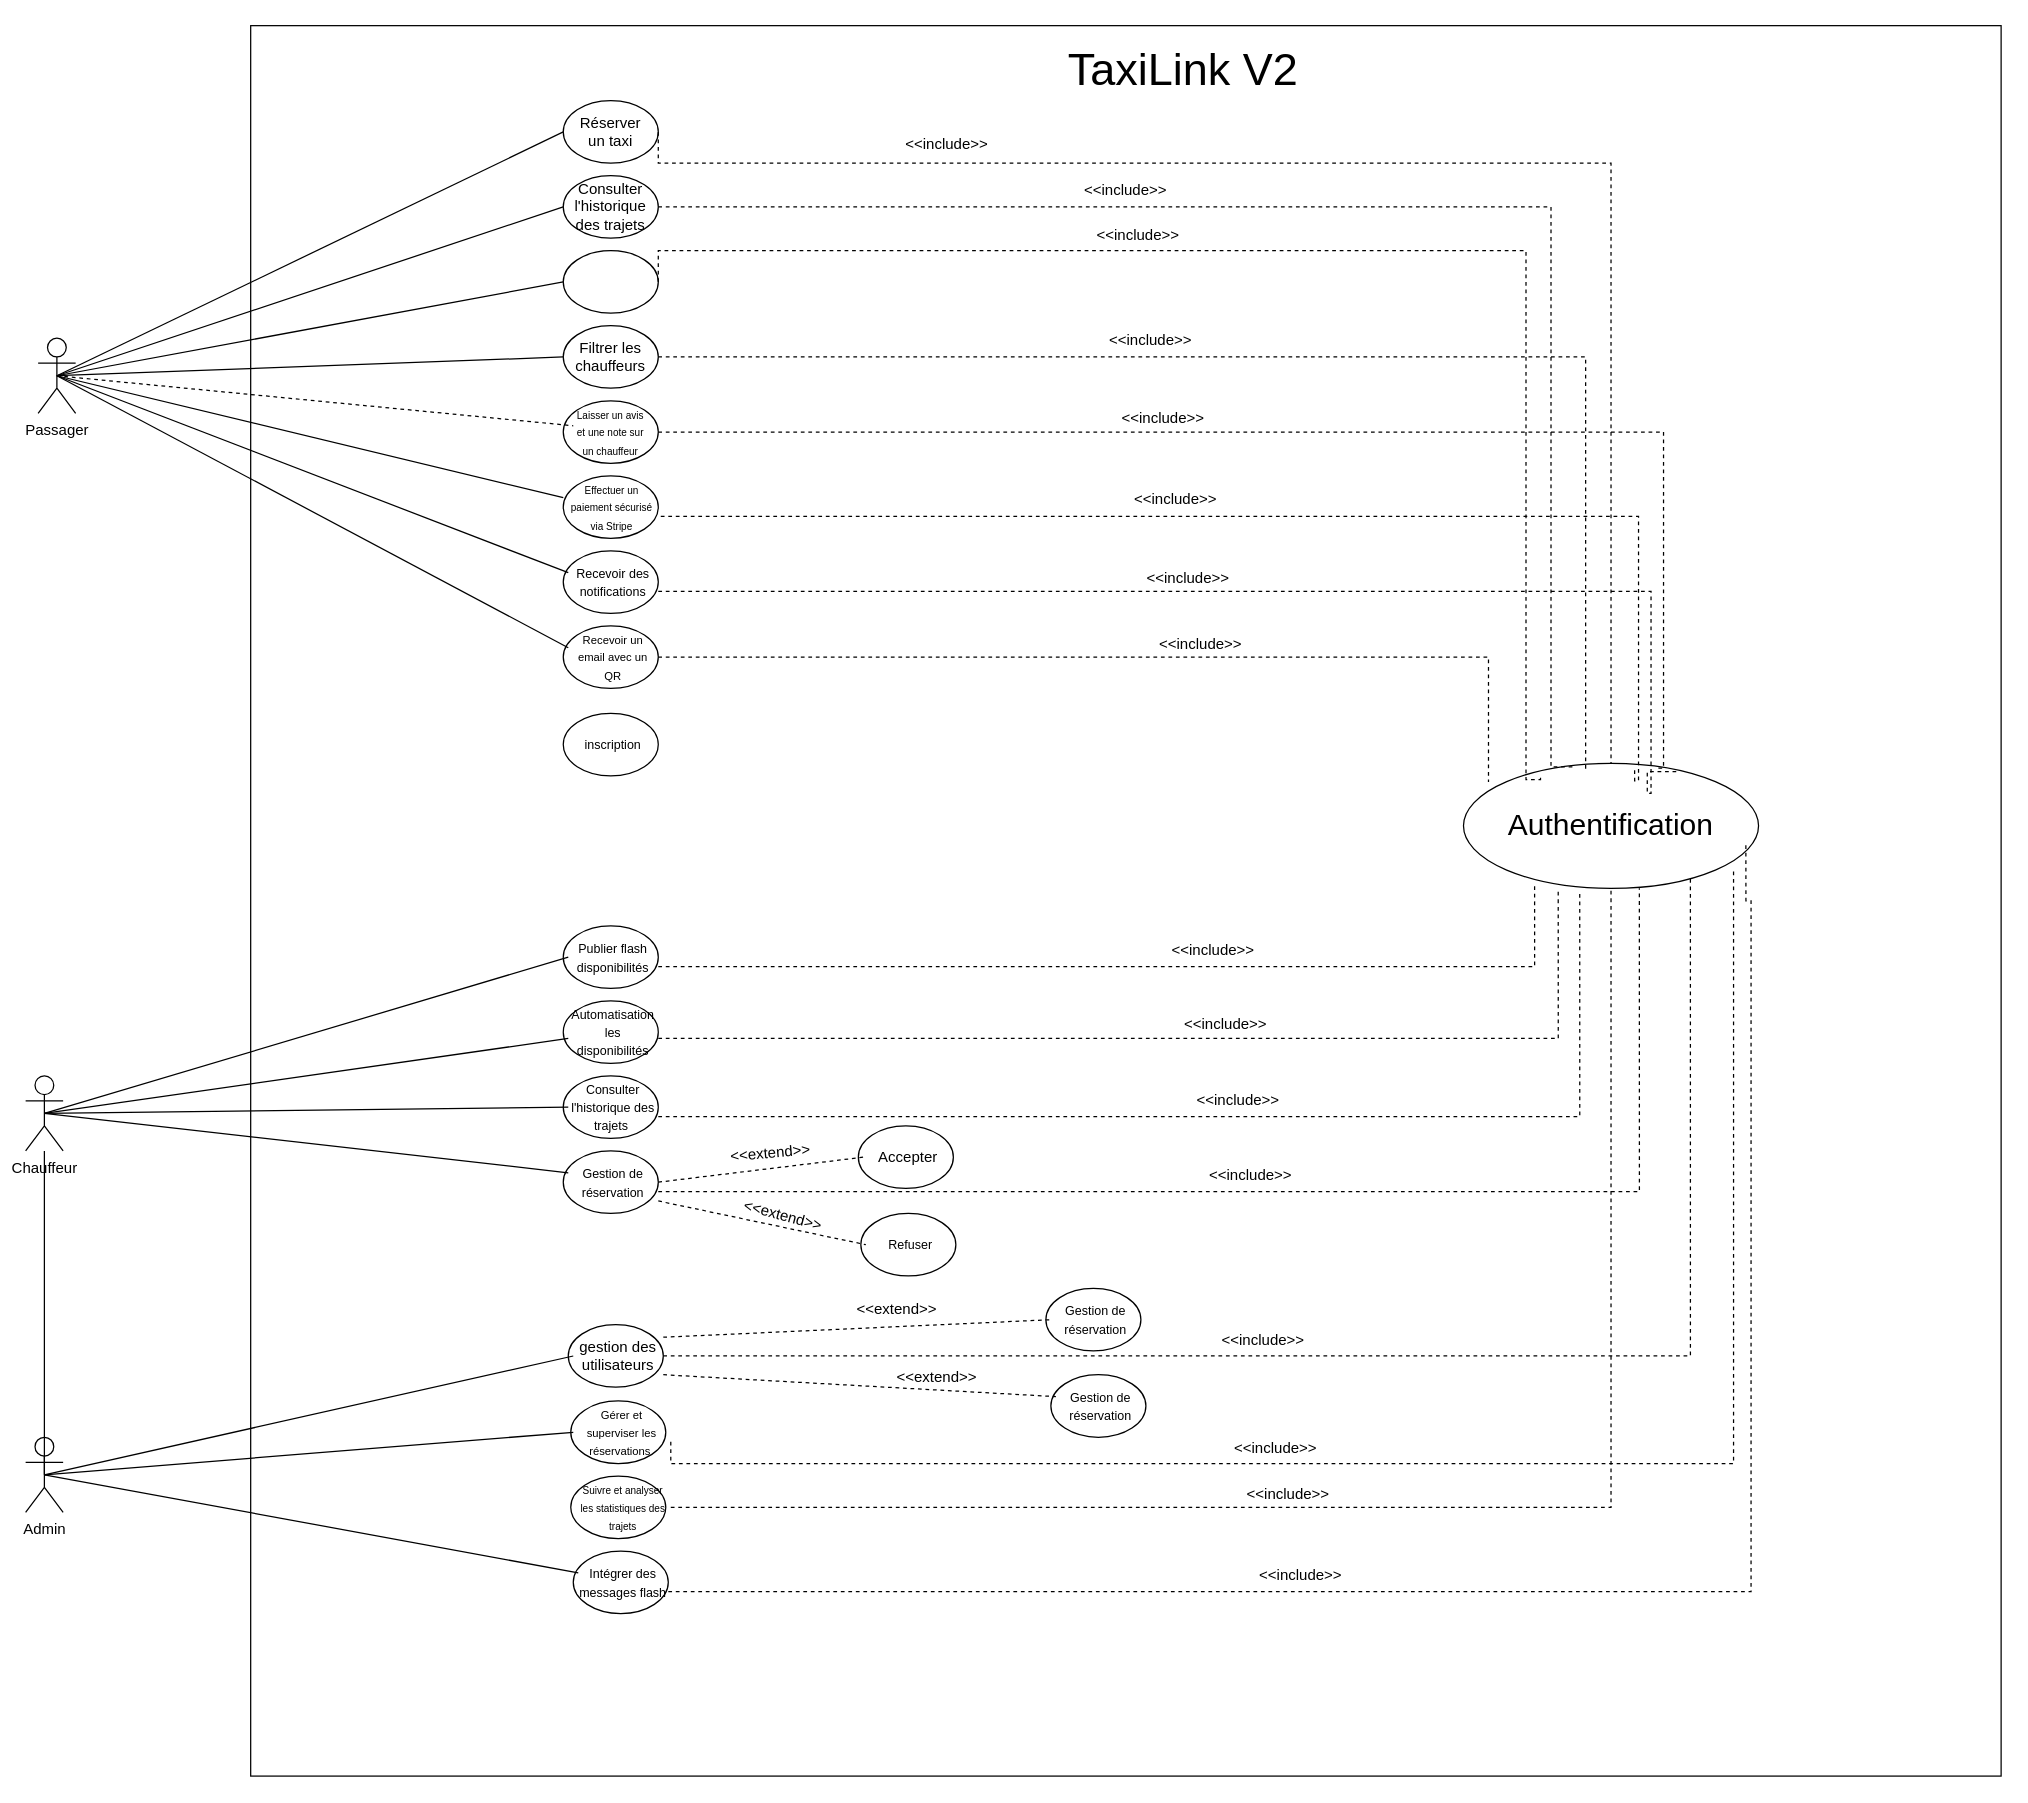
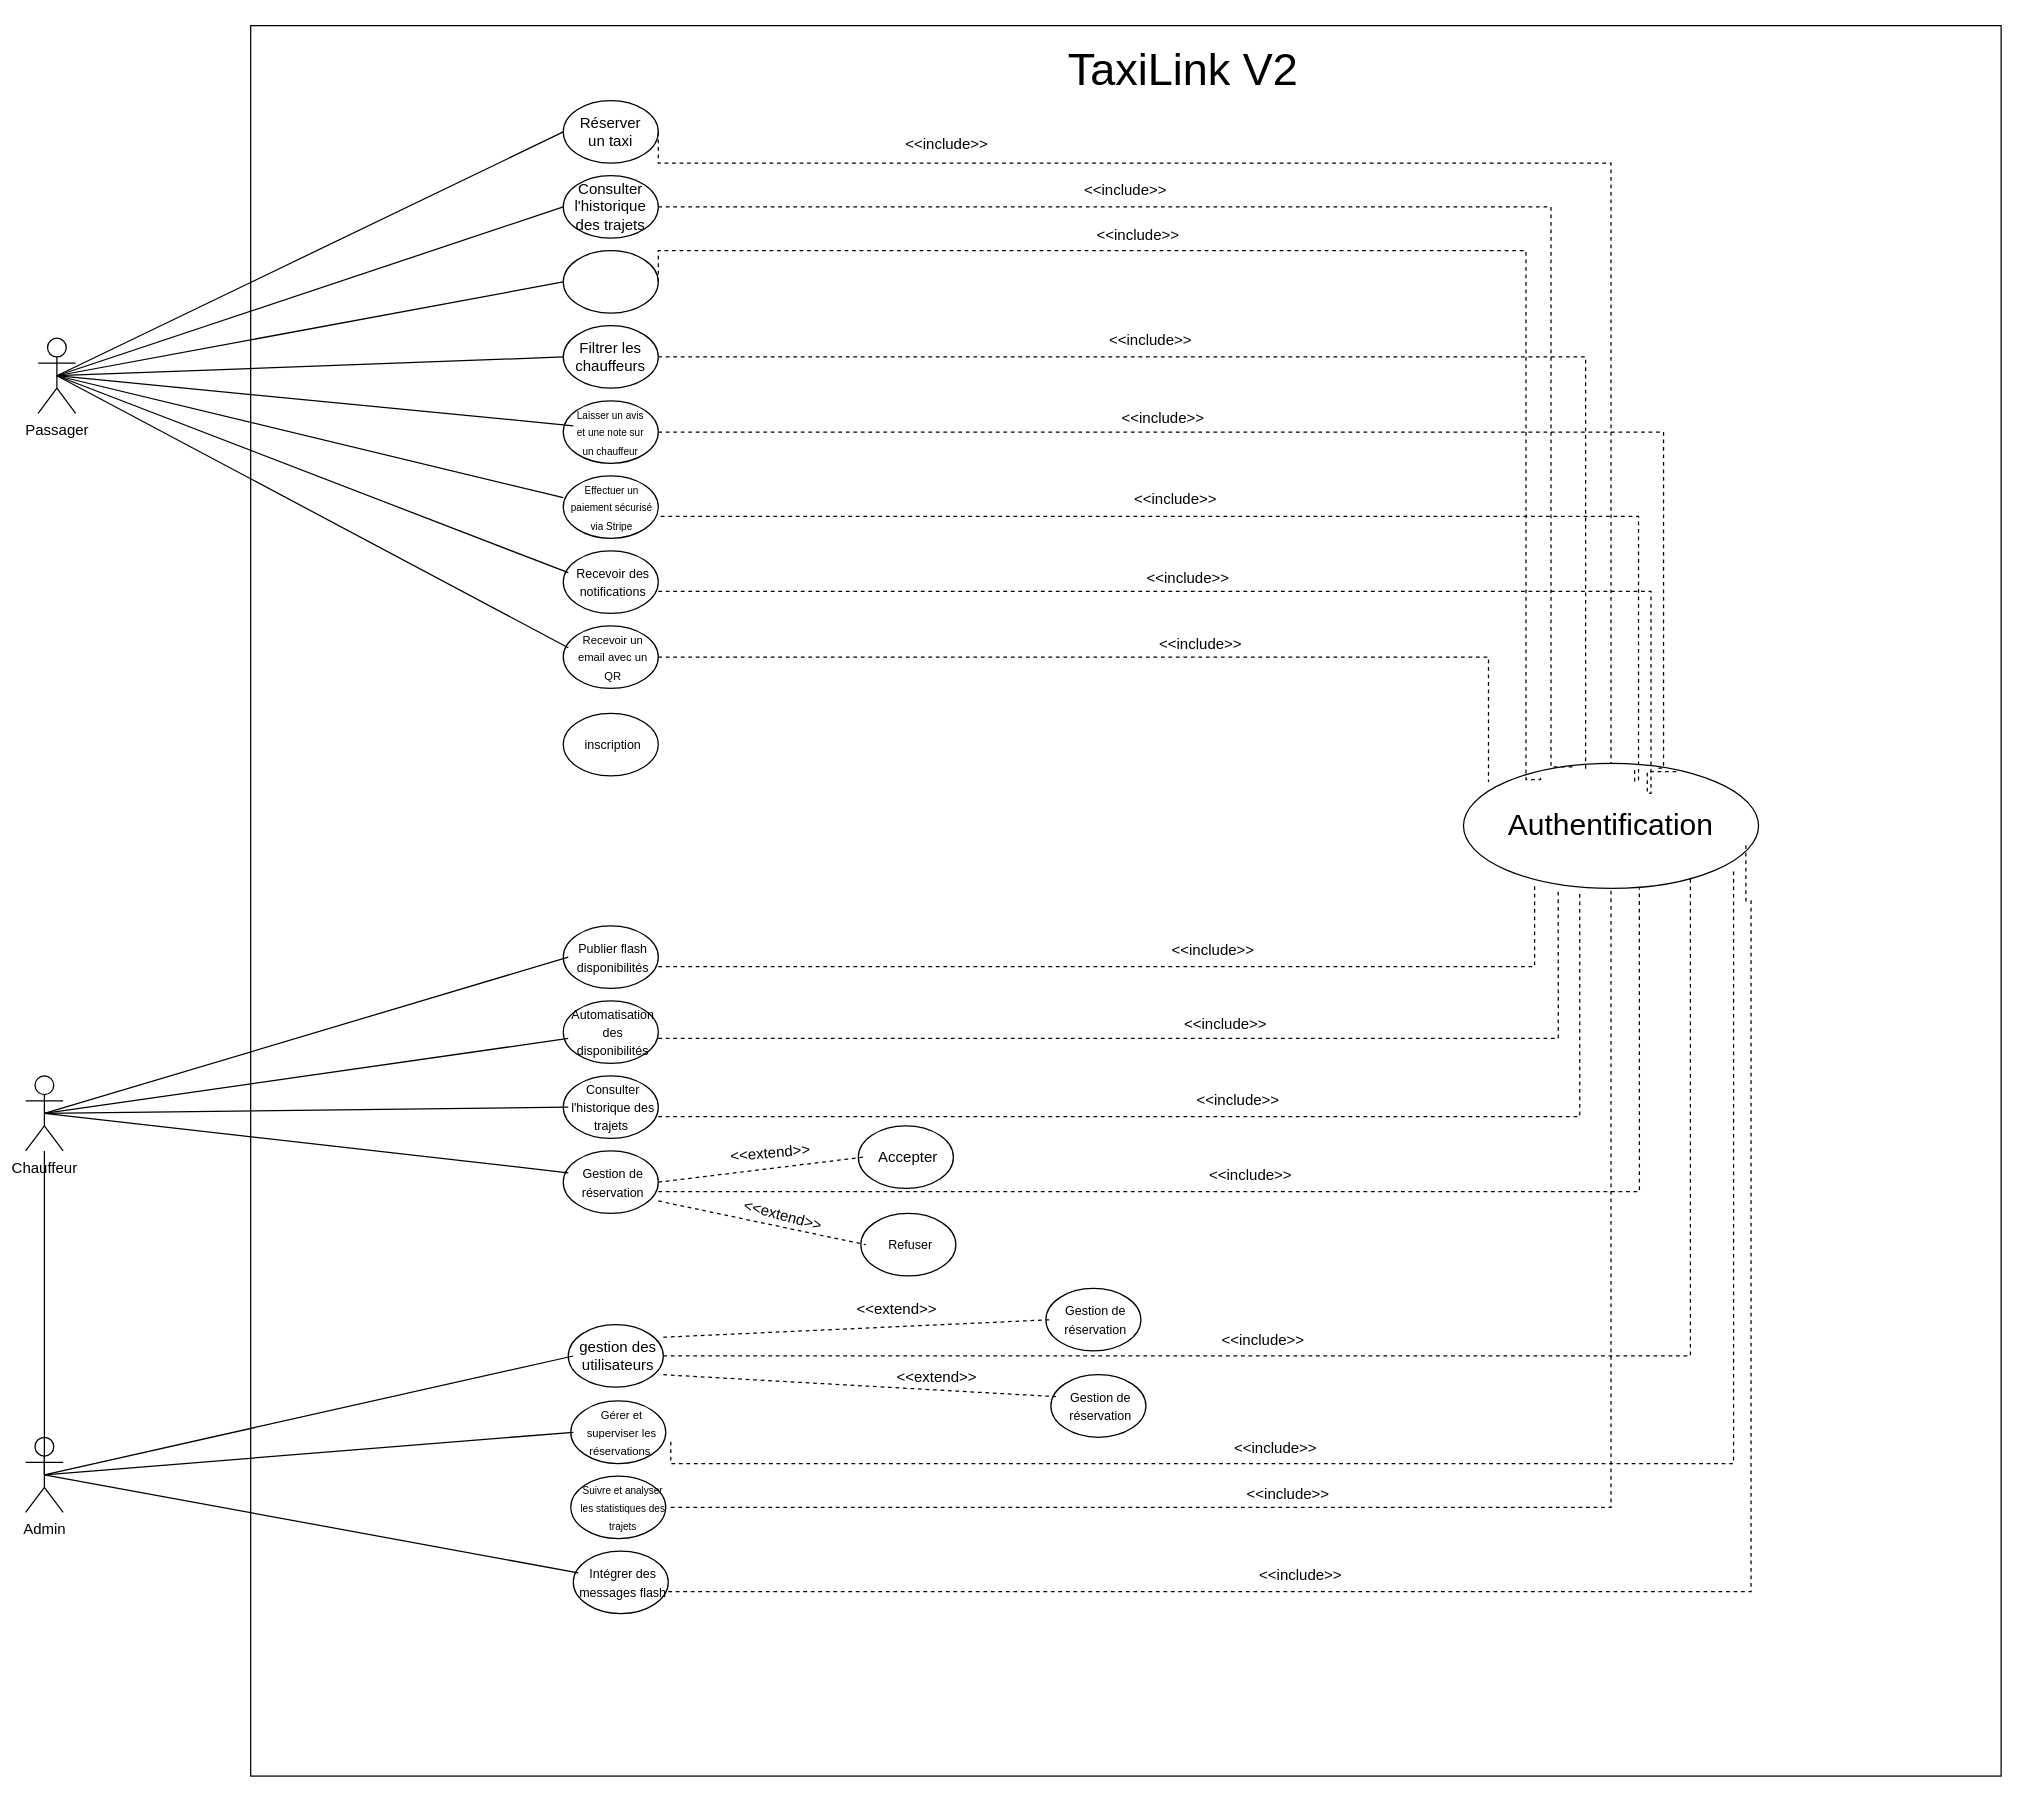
(321, 401) -> (321, 401)
(613, 1032) -> (613, 1032)
